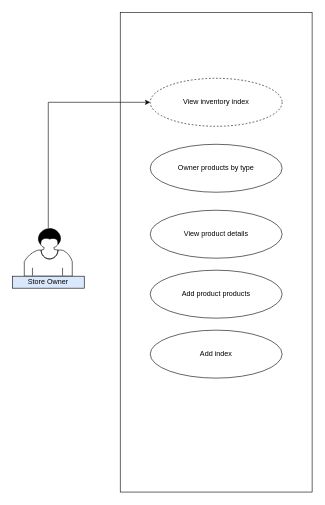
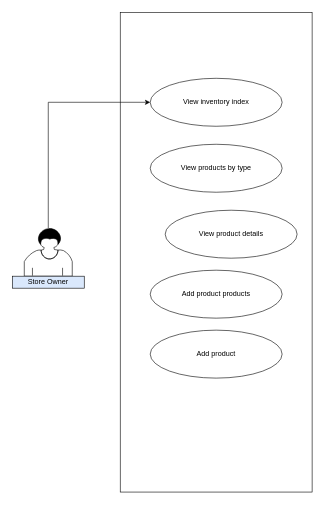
(216, 102) -> (216, 102)
(216, 168) -> (216, 168)
(216, 234) -> (231, 234)
(216, 354) -> (216, 354)
